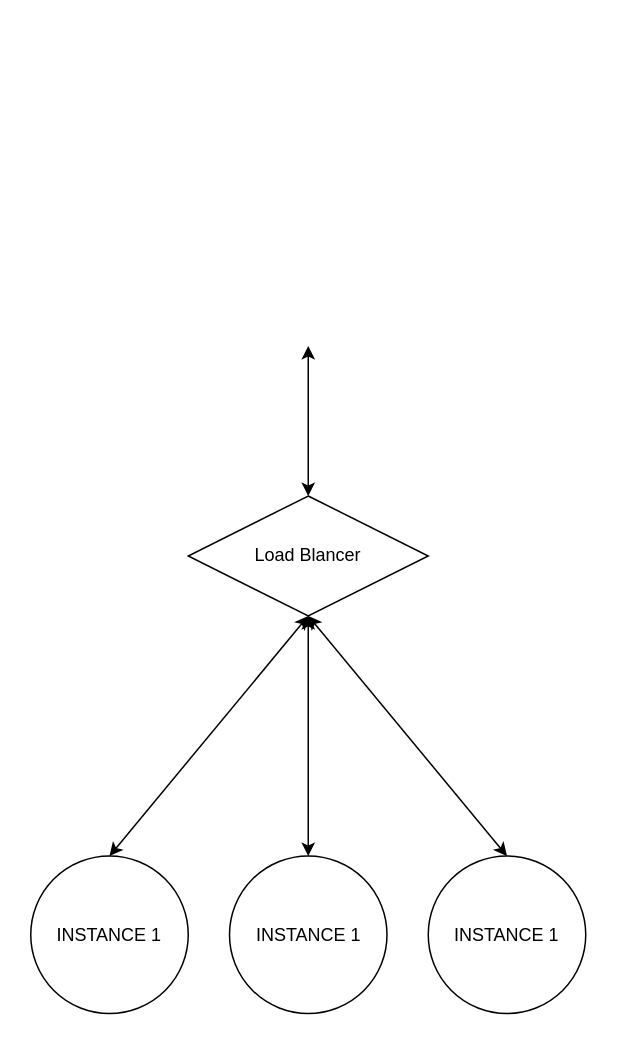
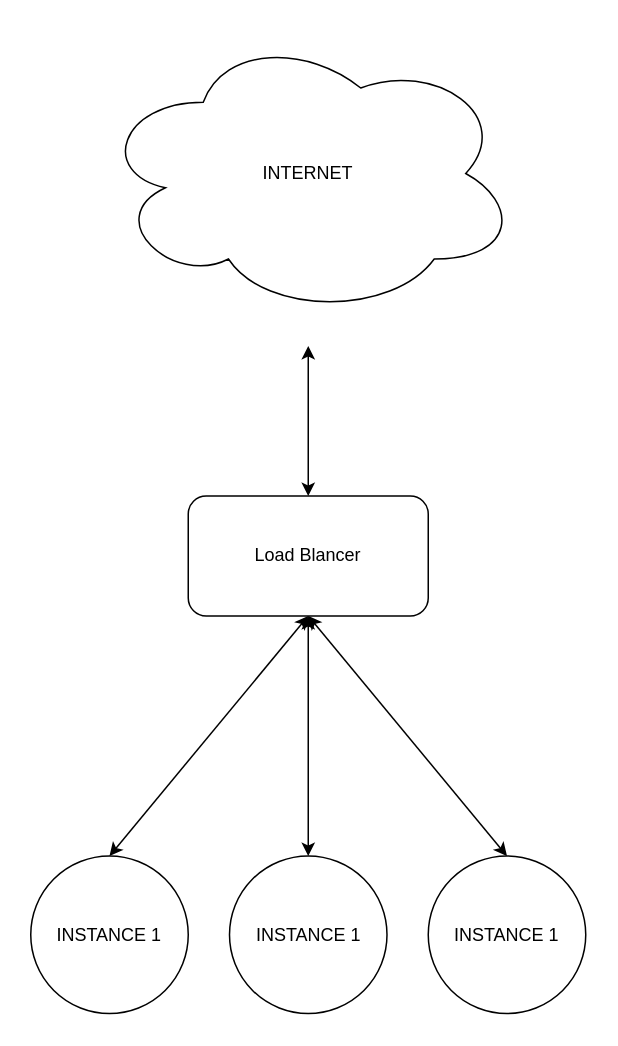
none -> (308, 173)
(308, 556) -> (308, 556)
